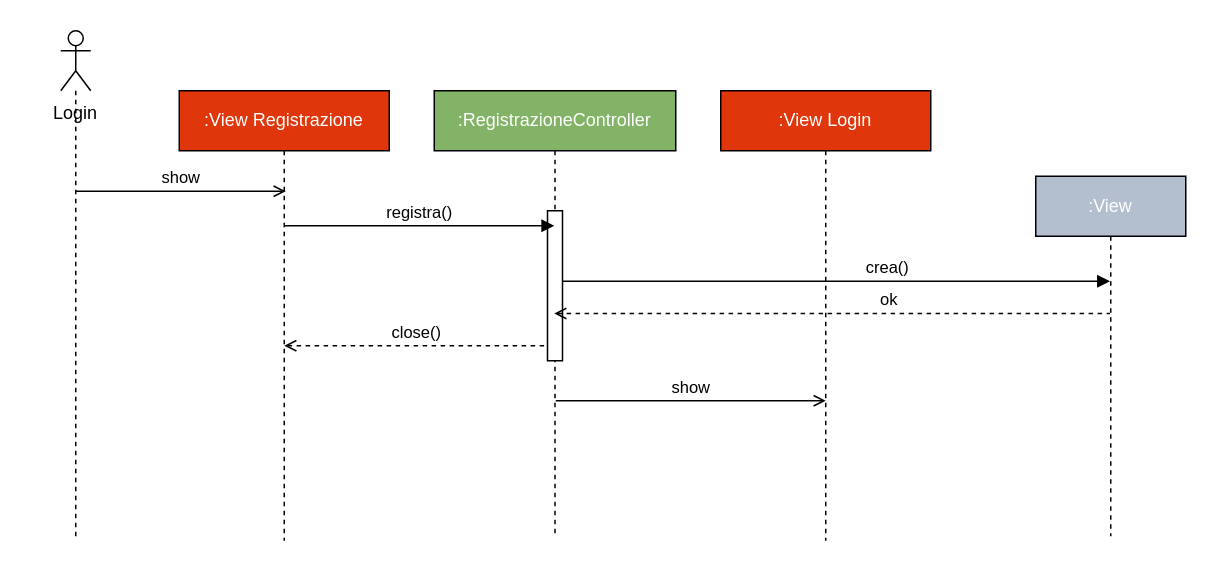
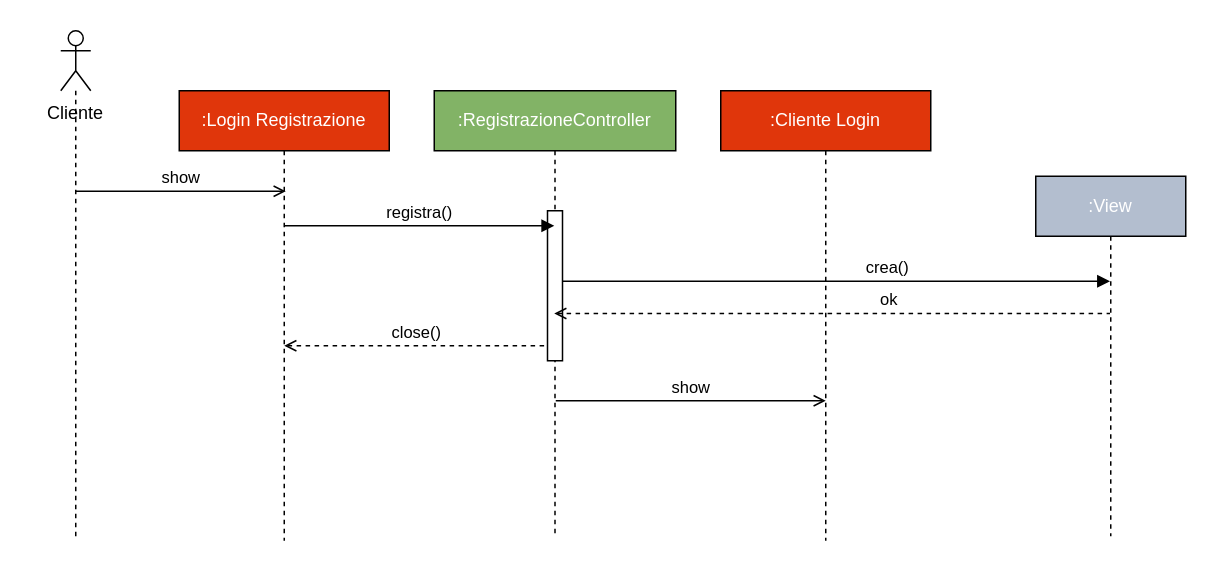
(76, 113) -> (76, 113)
(284, 121) -> (284, 121)
(826, 121) -> (826, 121)
